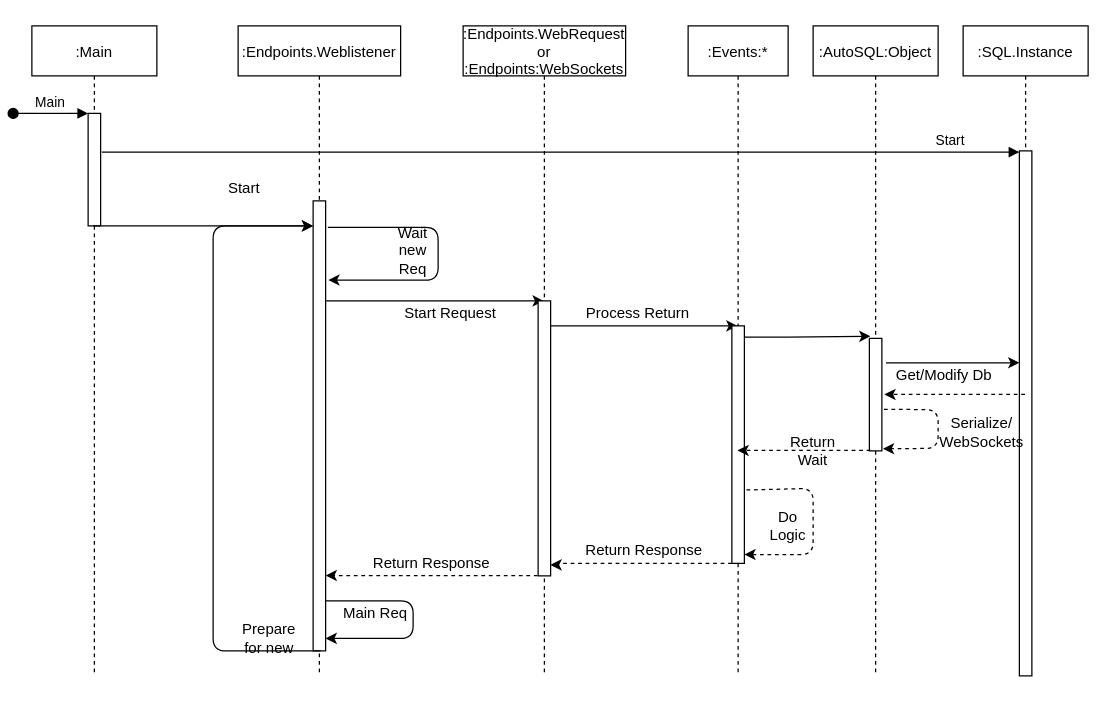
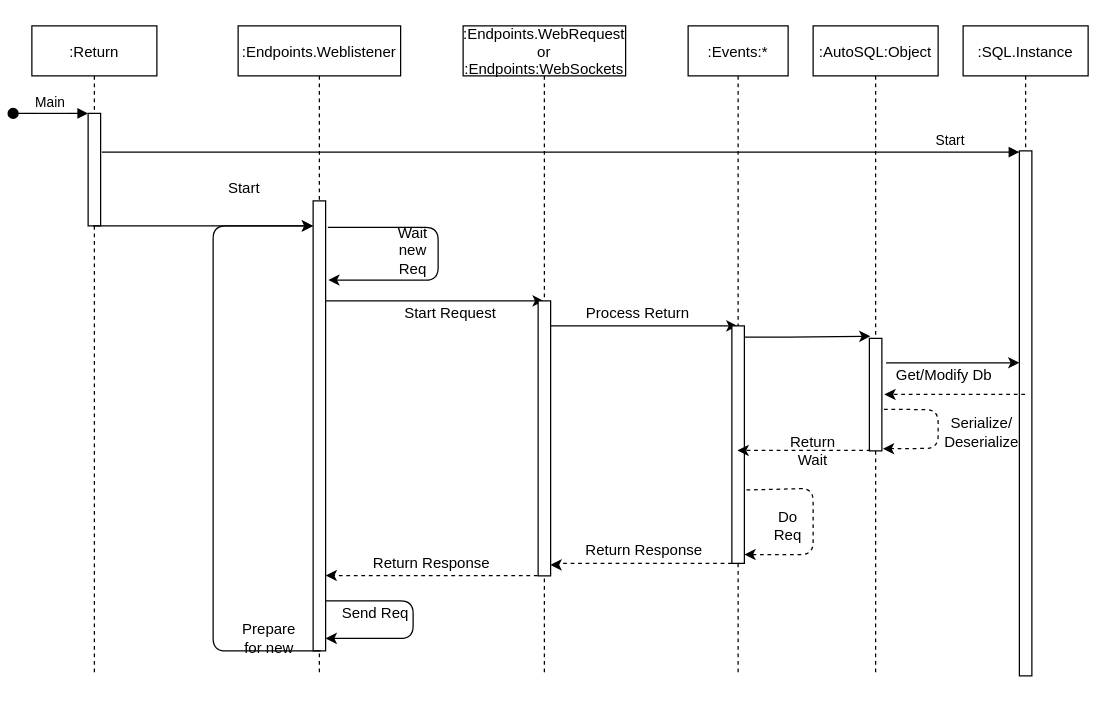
(94, 51) -> (94, 51)
(982, 432) -> (982, 432)
(788, 526) -> (788, 526)
(376, 613) -> (376, 613)
